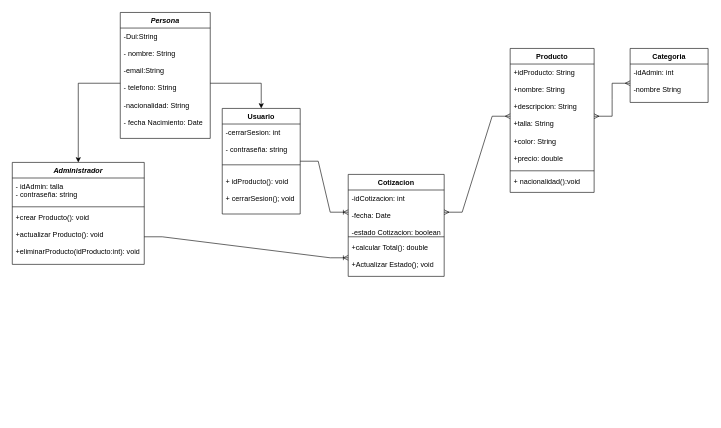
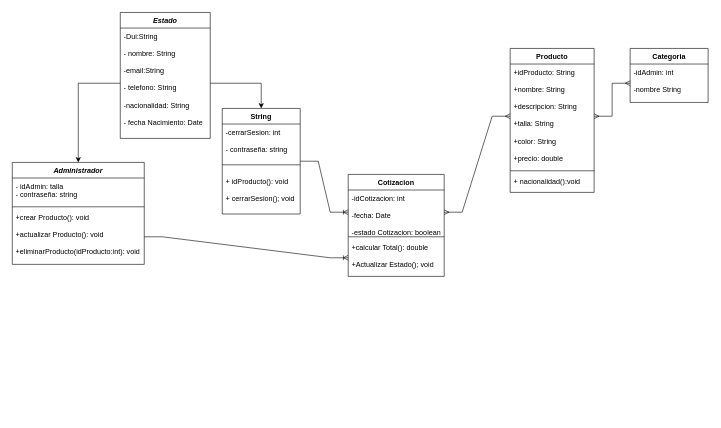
(165, 21) -> (165, 21)
(261, 117) -> (261, 117)
